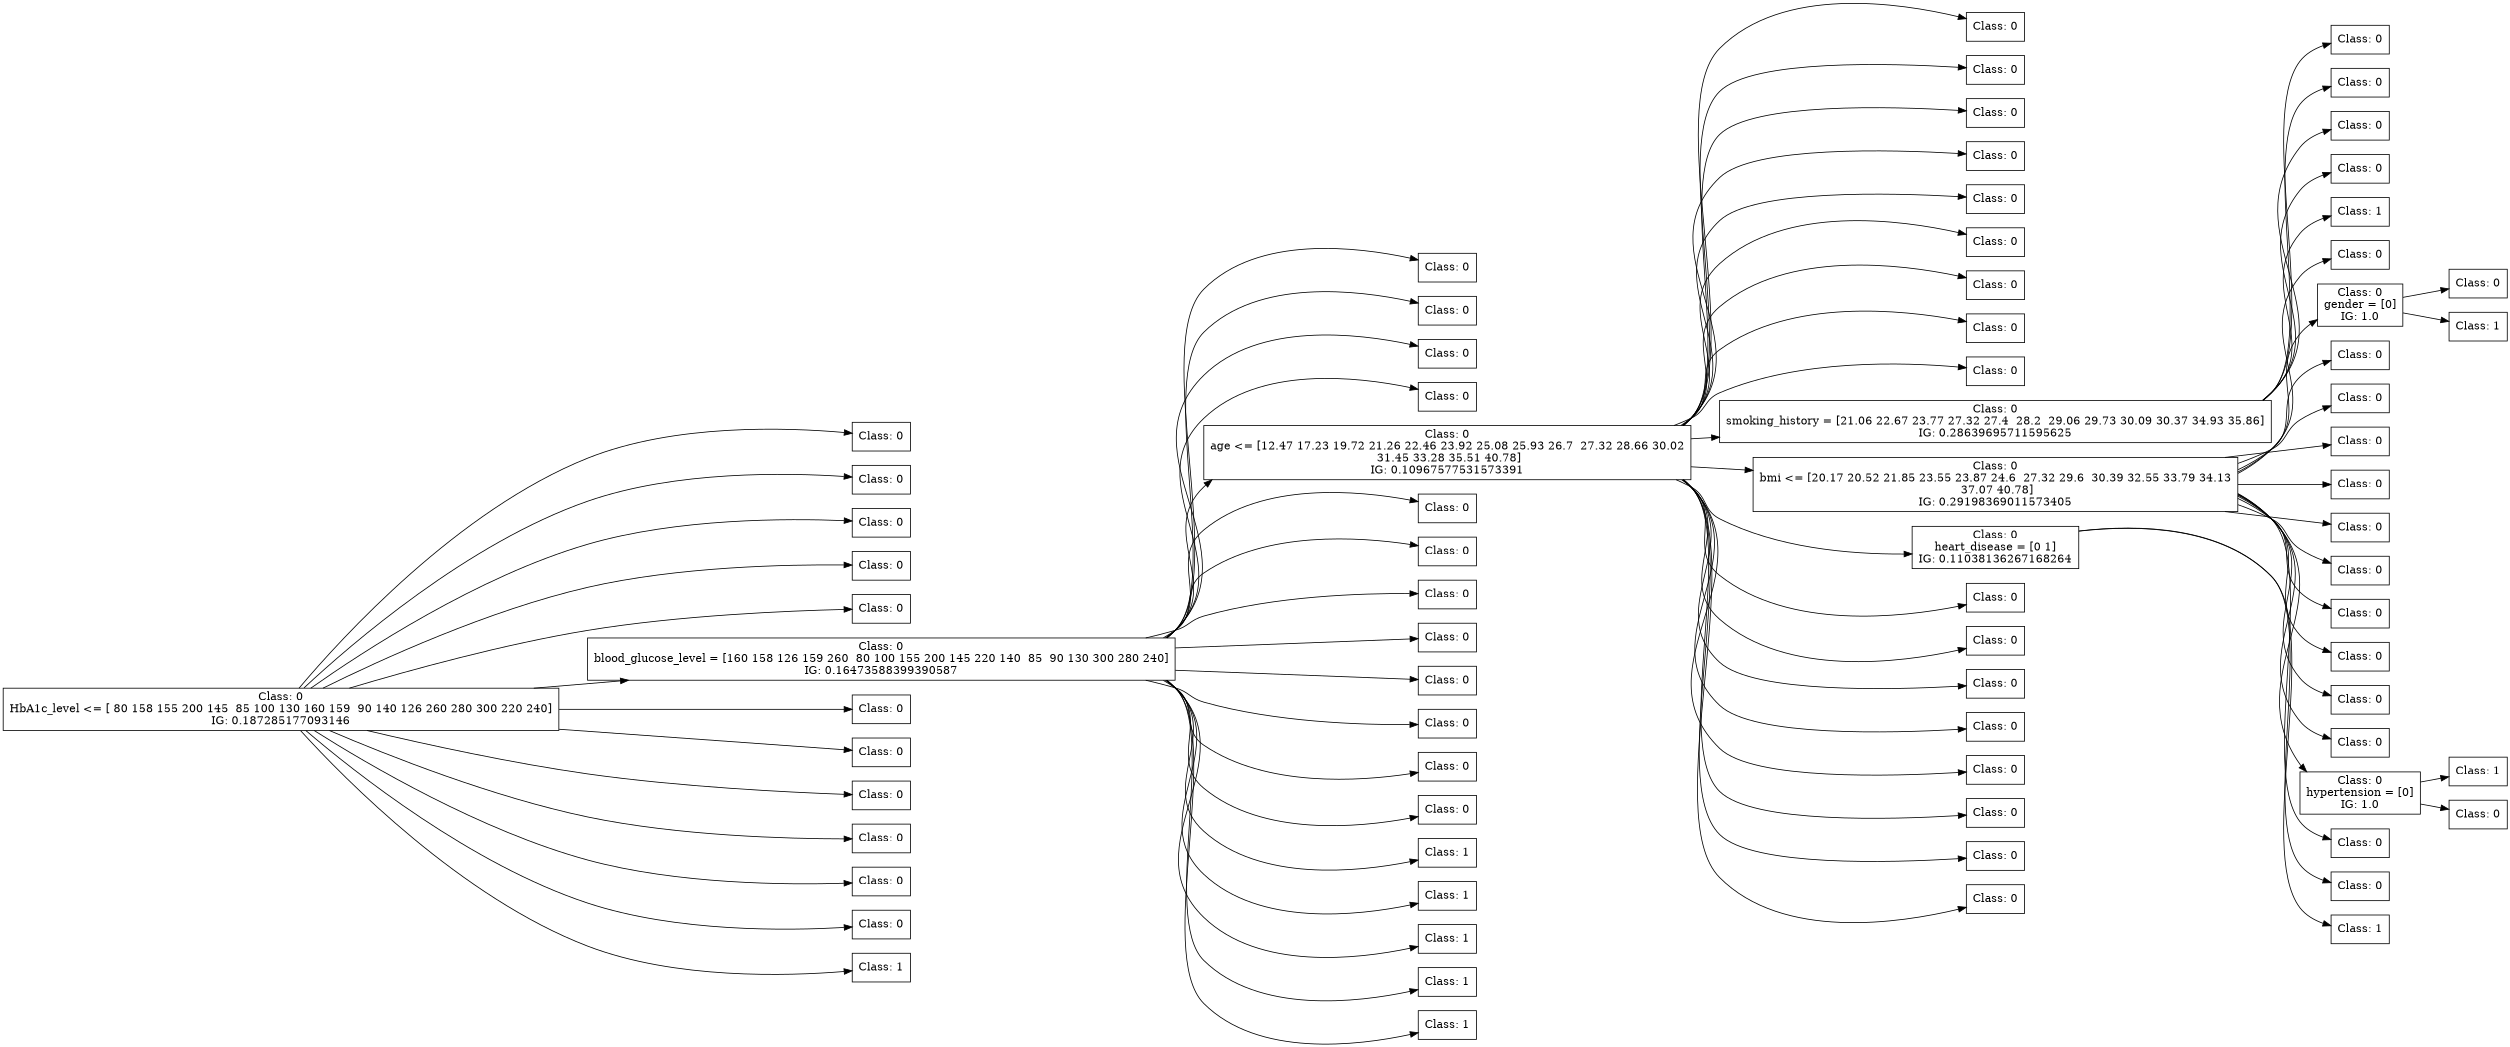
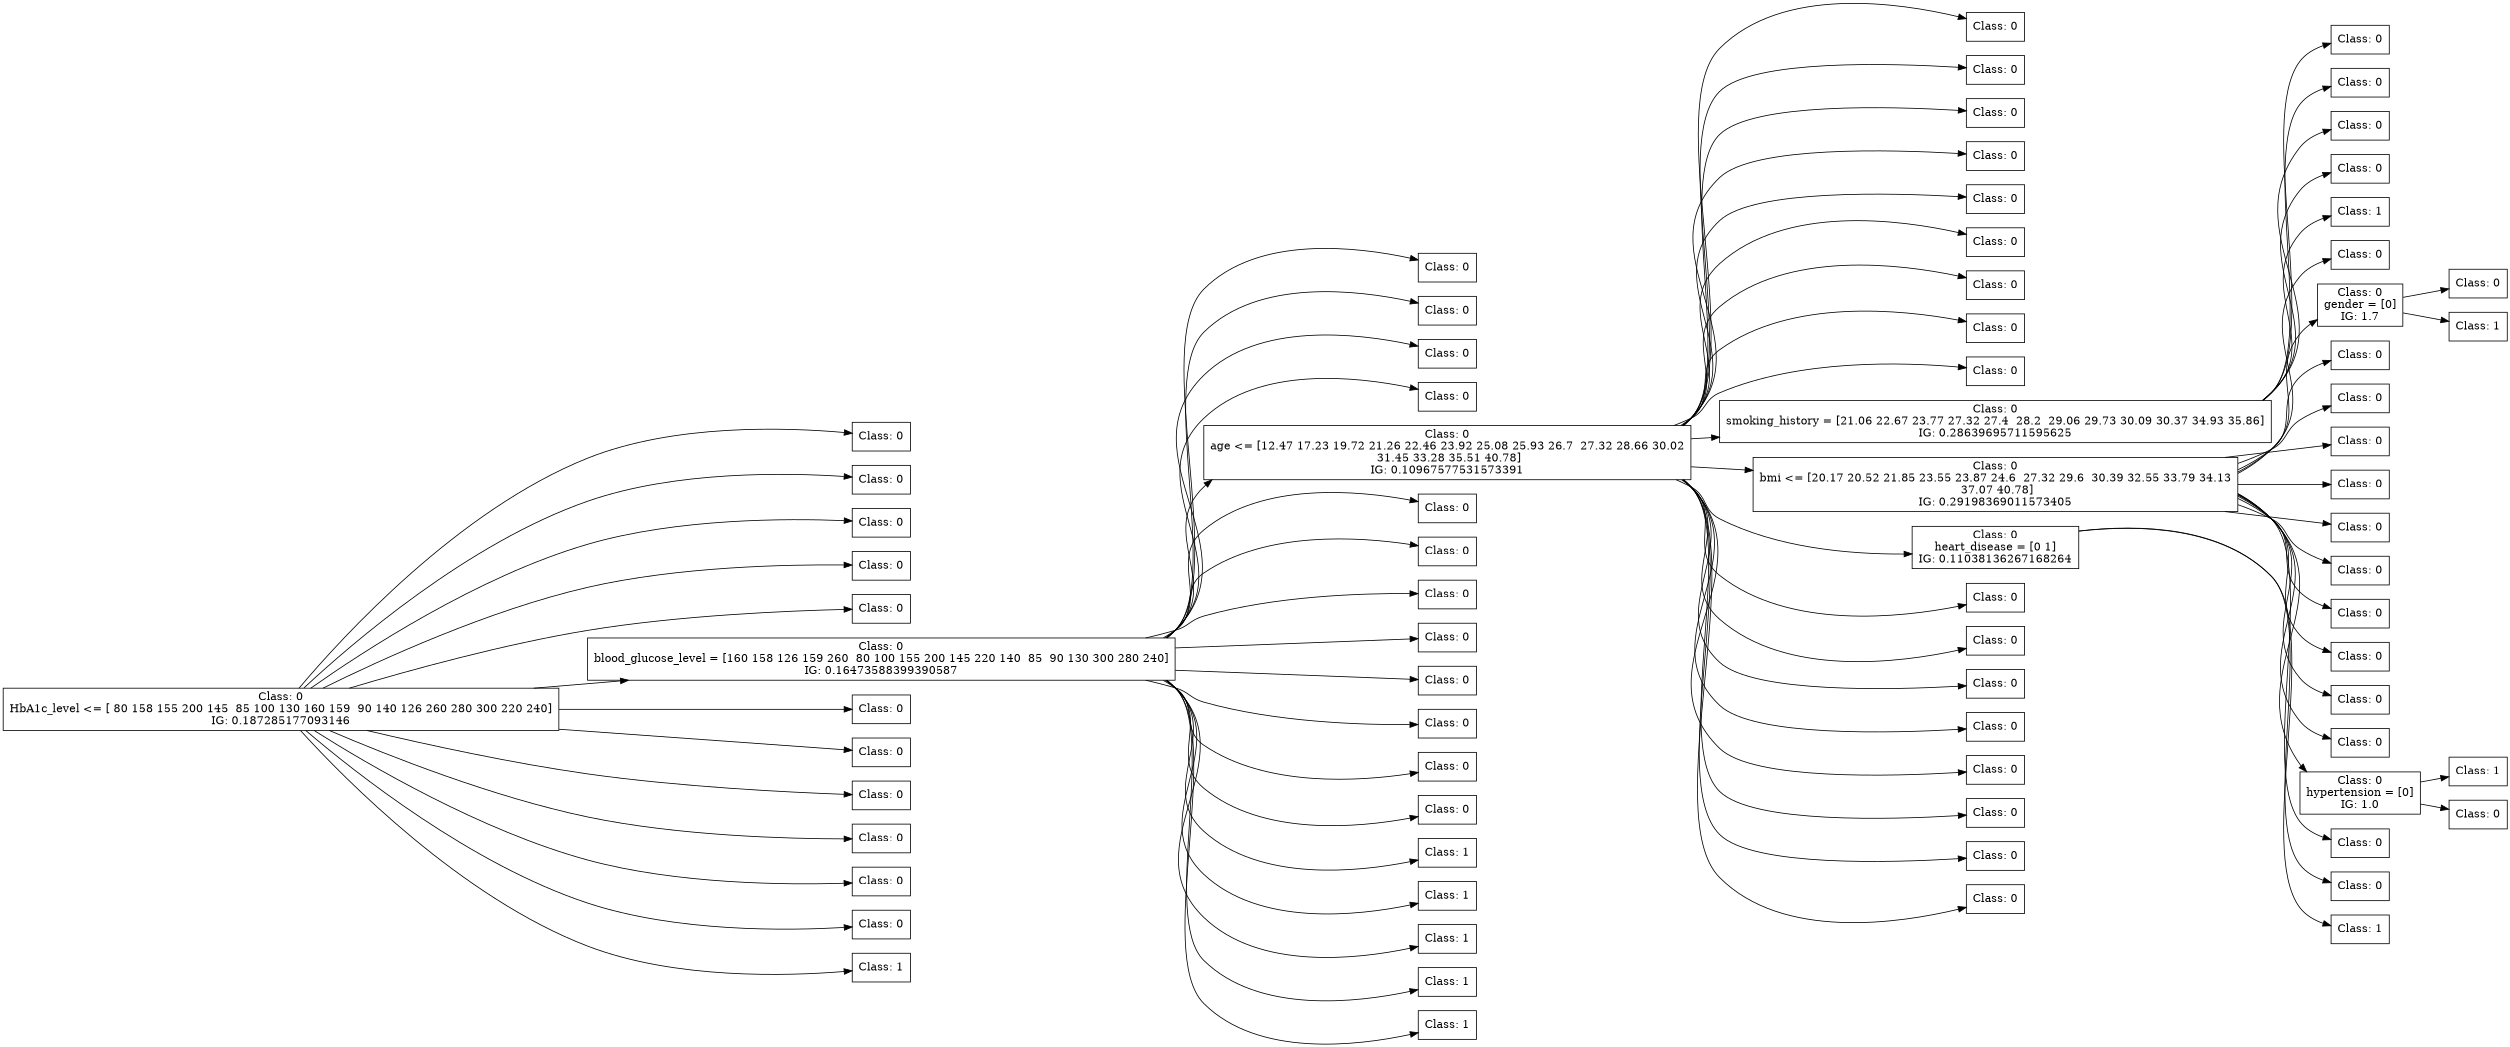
(2360, 305) -> (2360, 305)
